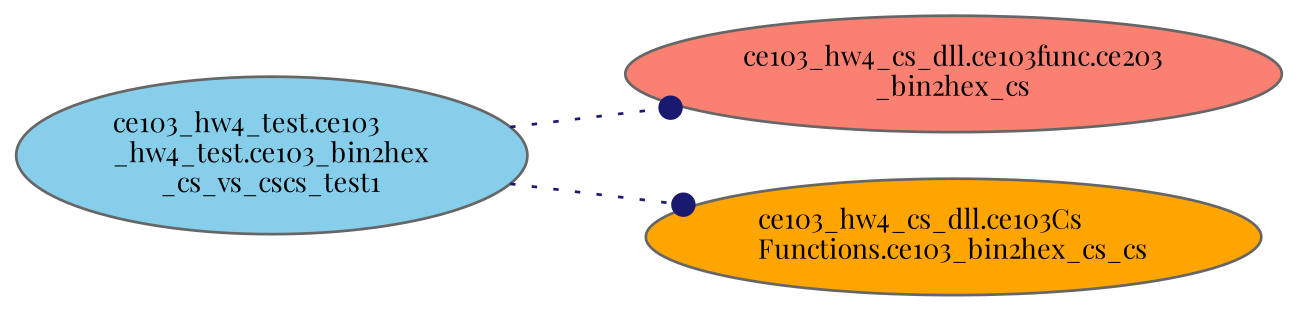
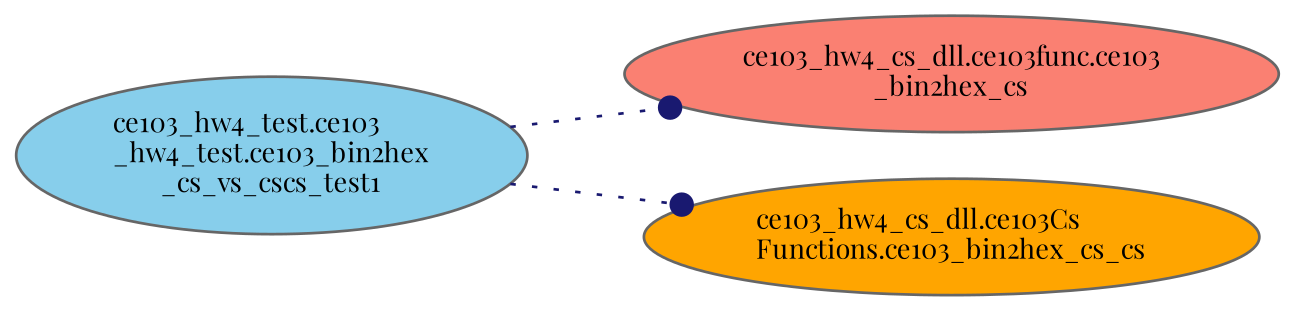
(954, 74) -> (952, 74)
